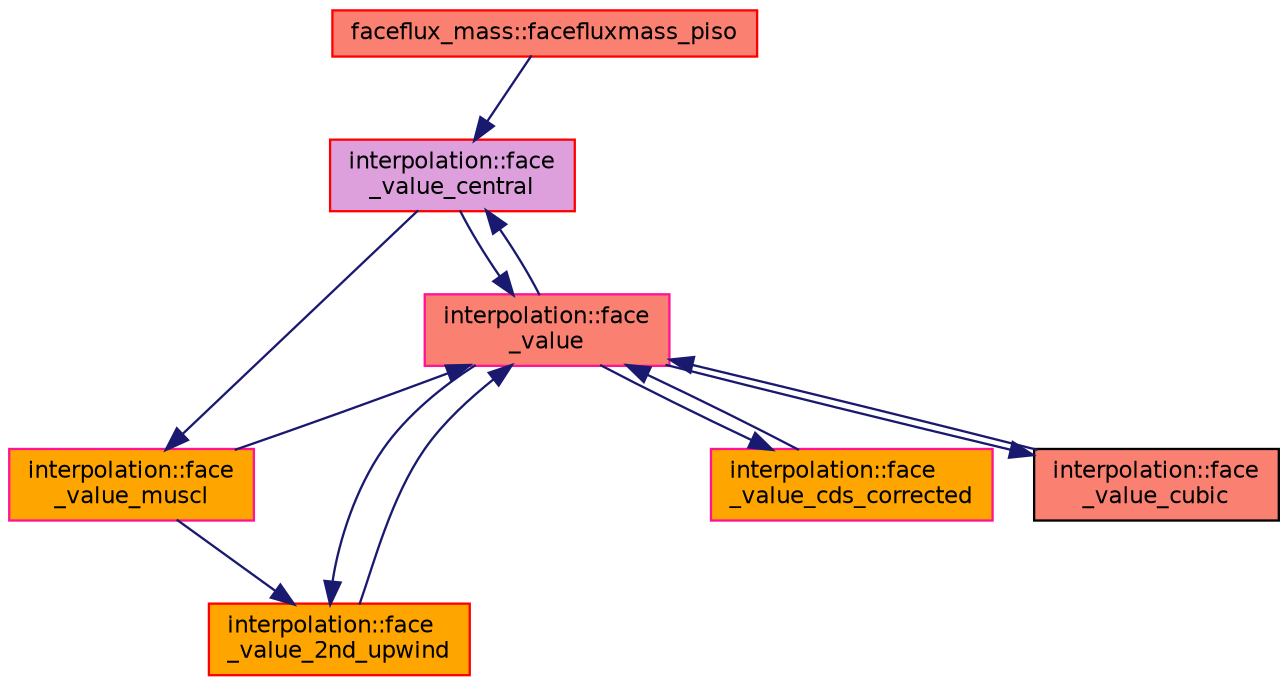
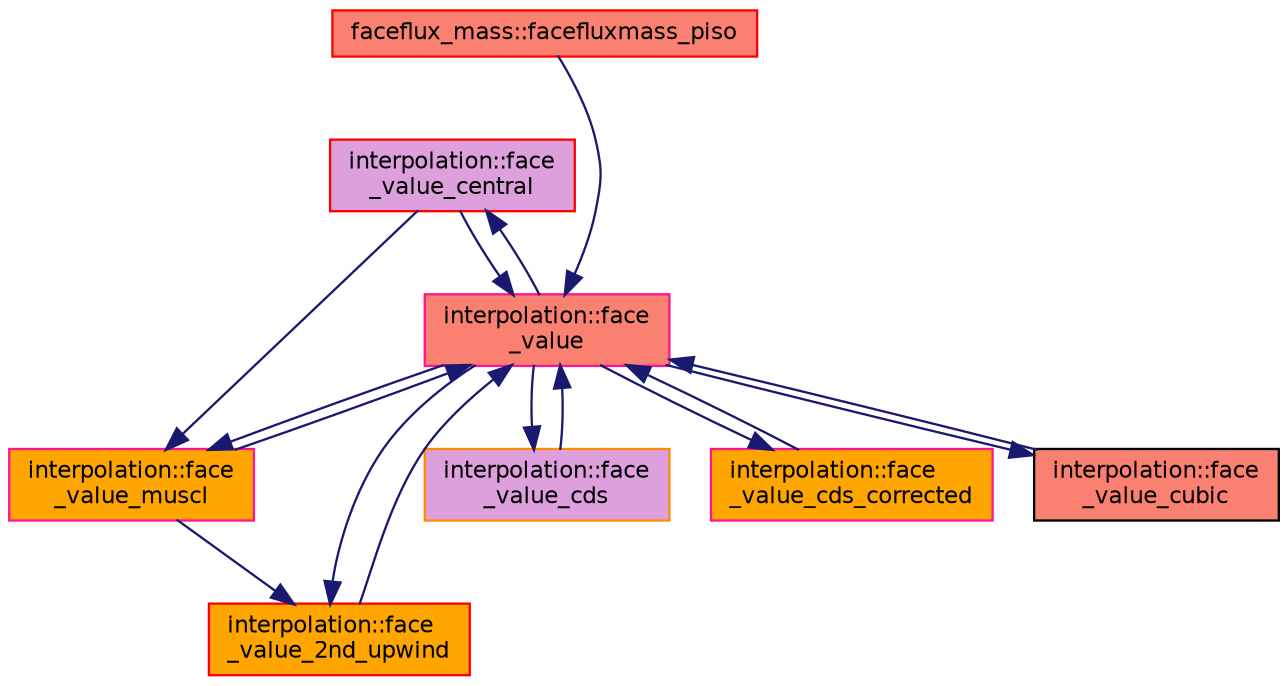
(509, 88) -> (600, 162)
none -> (337, 403)
none -> (547, 485)
